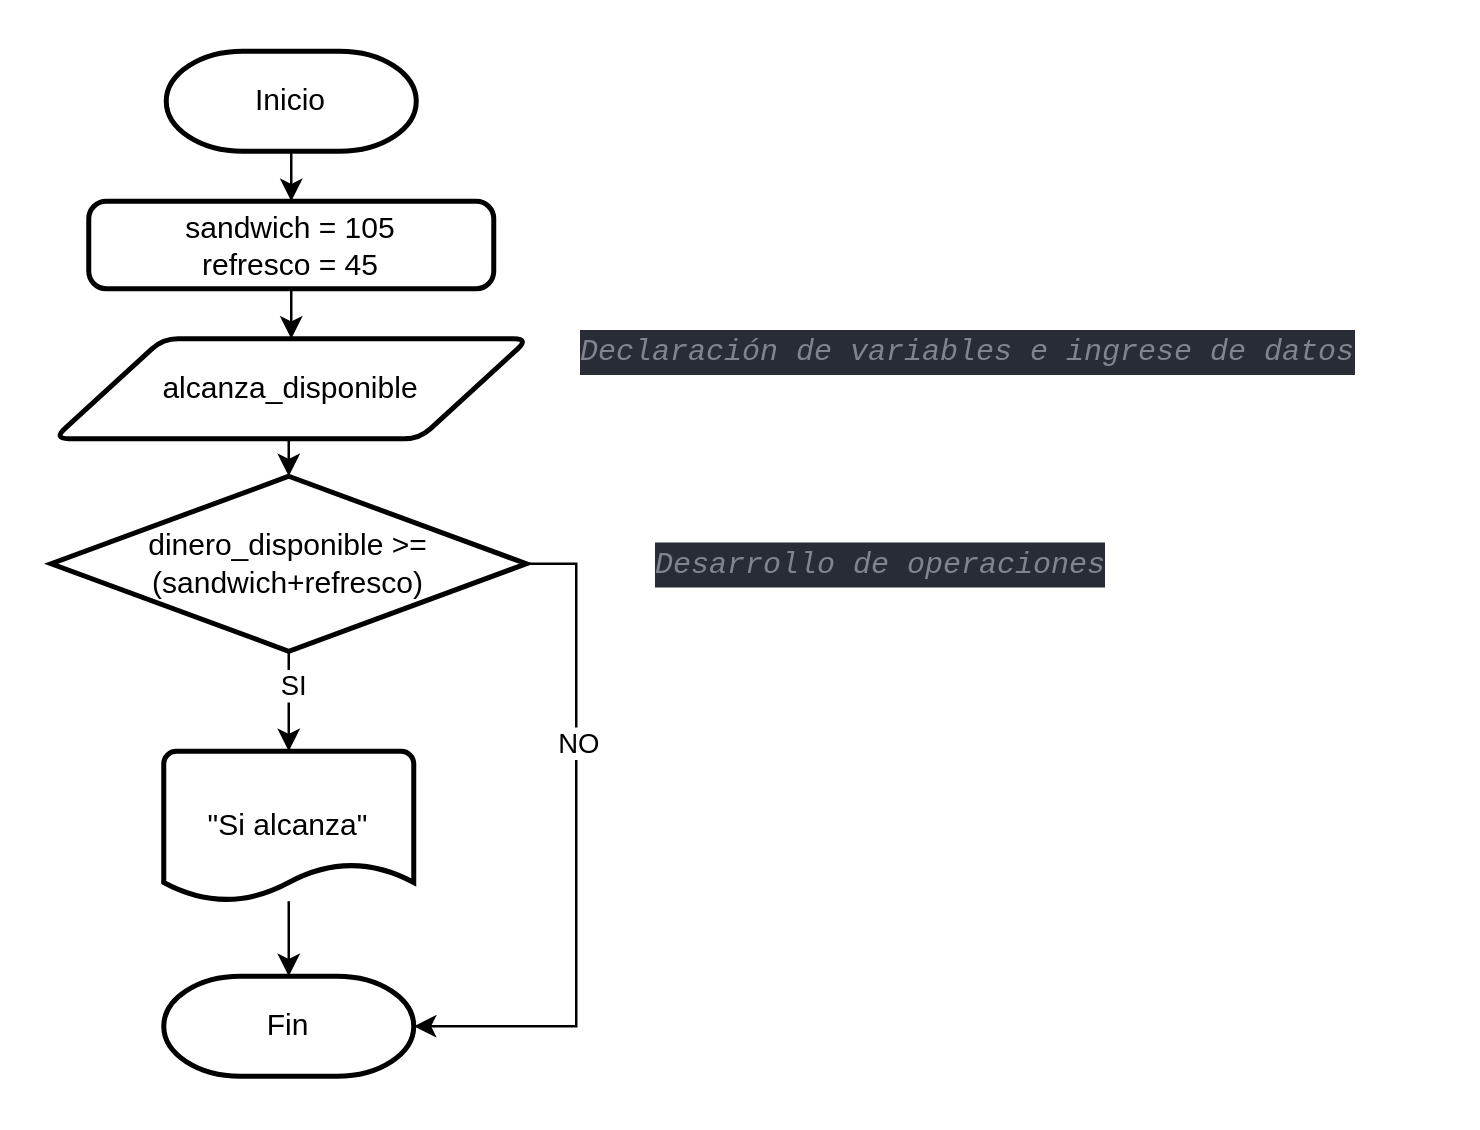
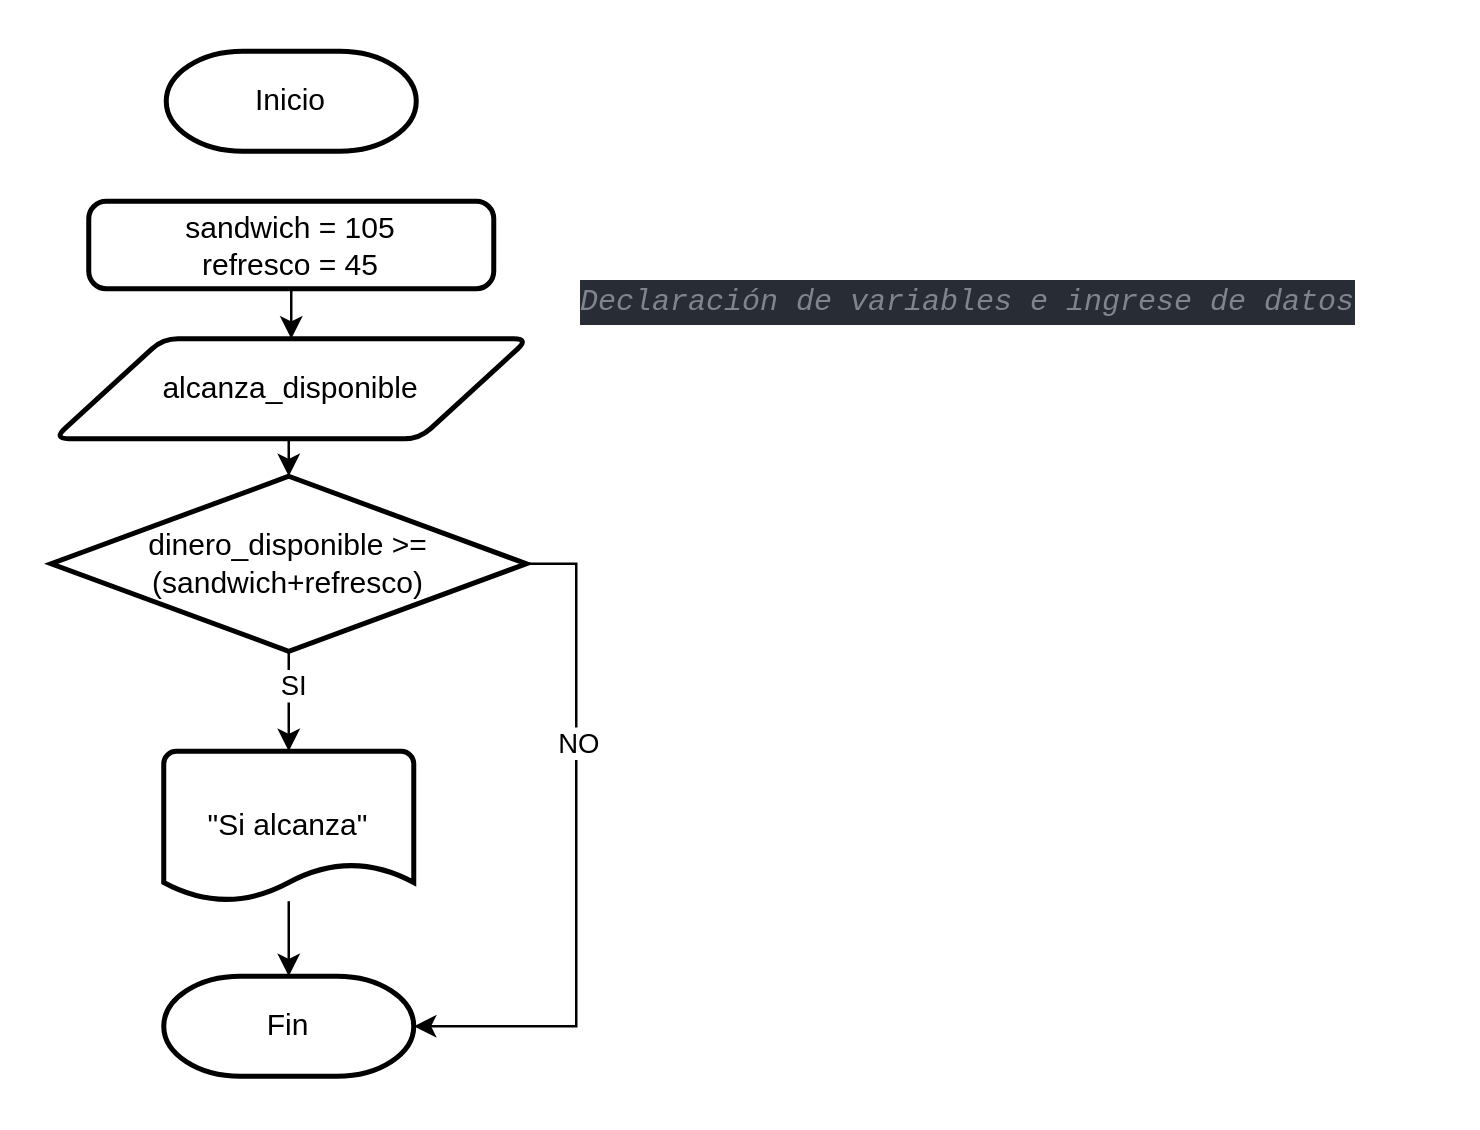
(291, 168) -> none
(1001, 351) -> (1001, 301)
(914, 564) -> none
